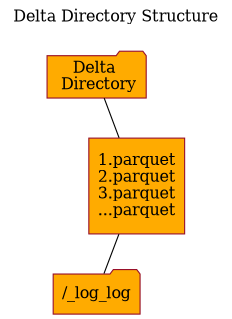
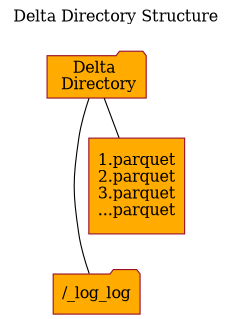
(111, 254) -> (74, 186)
